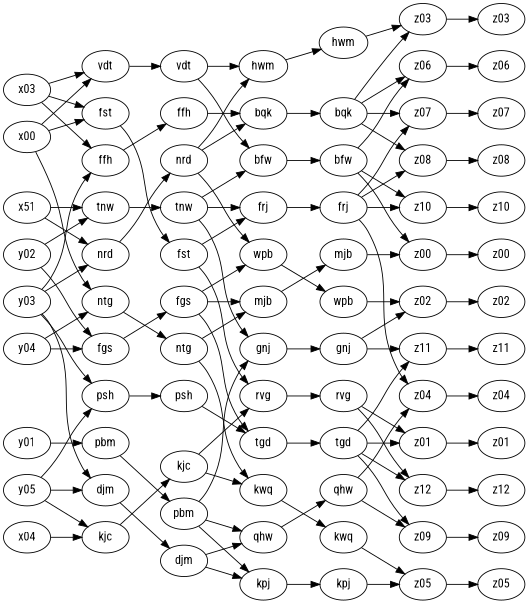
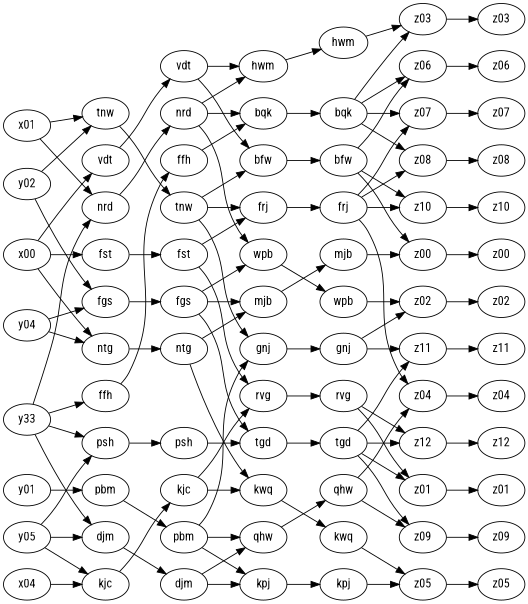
(27, 90) -> none
(27, 208) -> (27, 126)
(27, 302) -> (27, 420)
